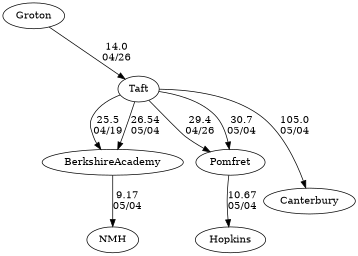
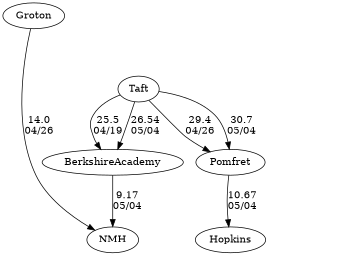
(84, 51) -> (25, 140)
(309, 201) -> none
